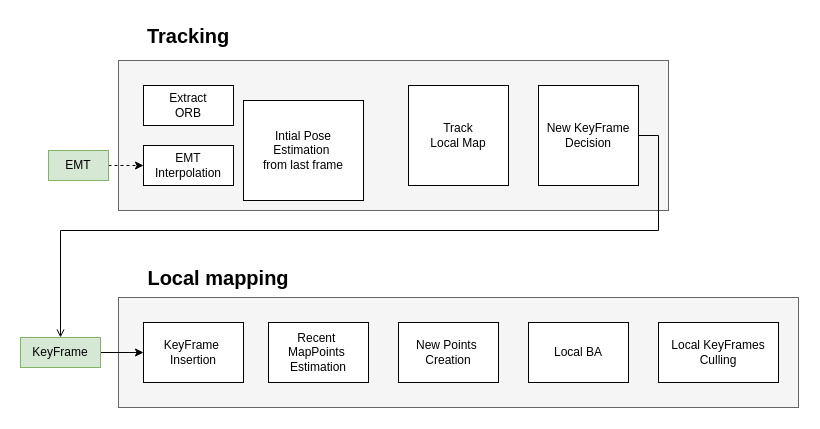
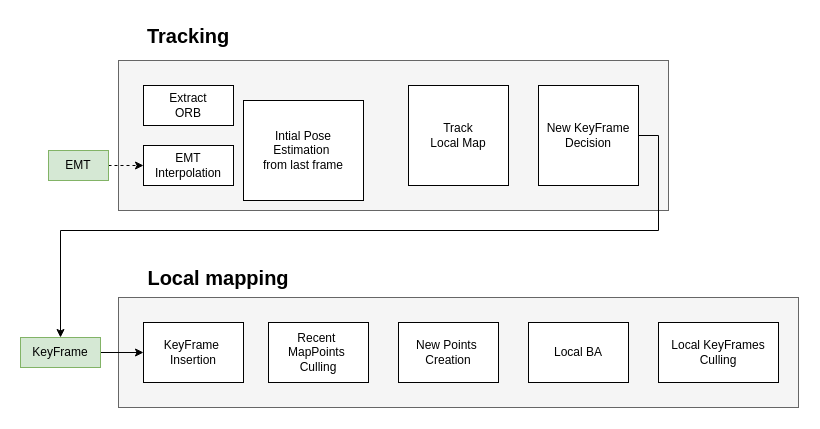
(61, 331) -> (61, 329)
(319, 353) -> (319, 353)
